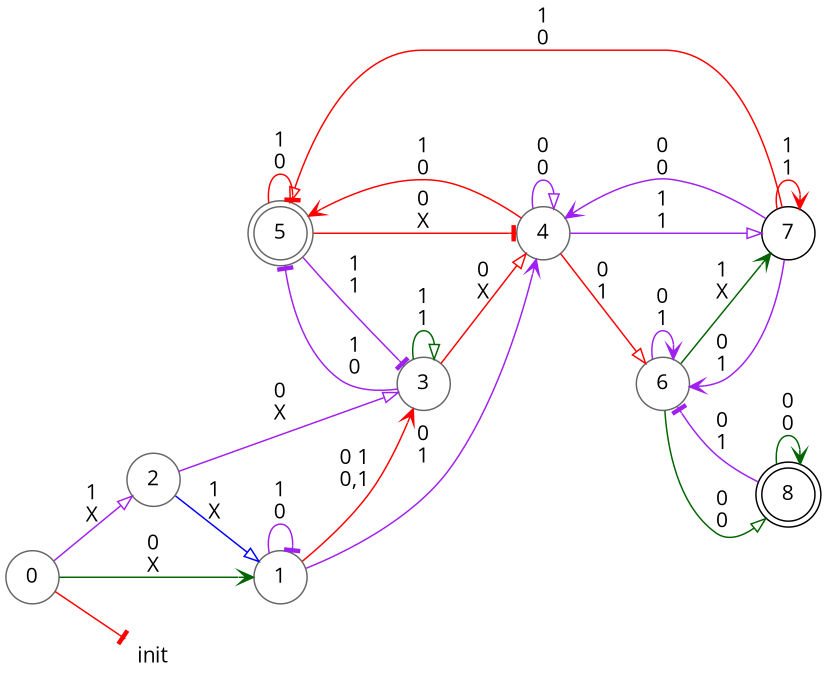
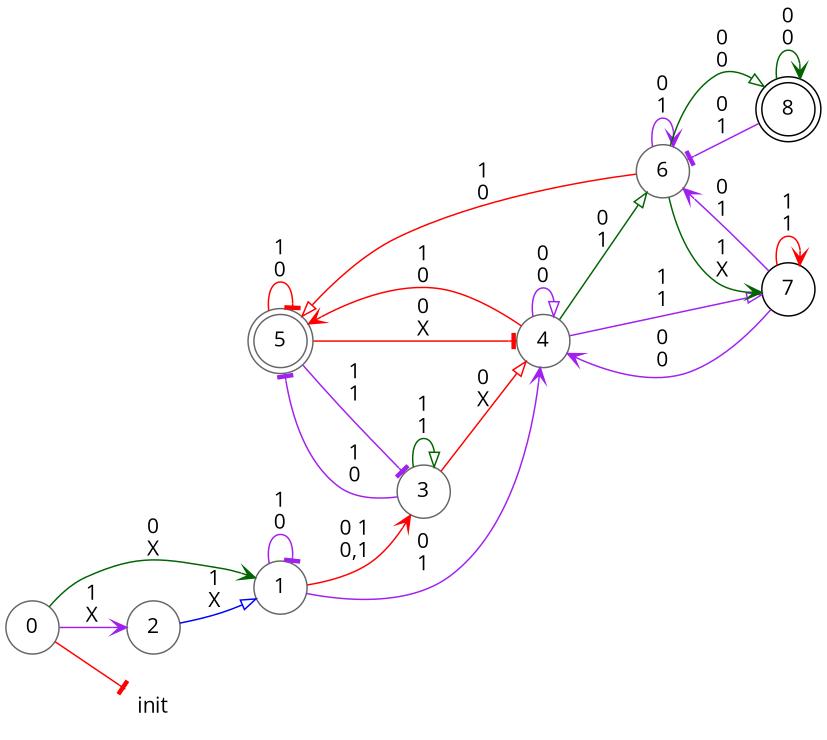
(549, 50) -> (462, 212)
(598, 303) -> (599, 262)
(281, 435) -> none
(87, 533) -> (86, 627)
